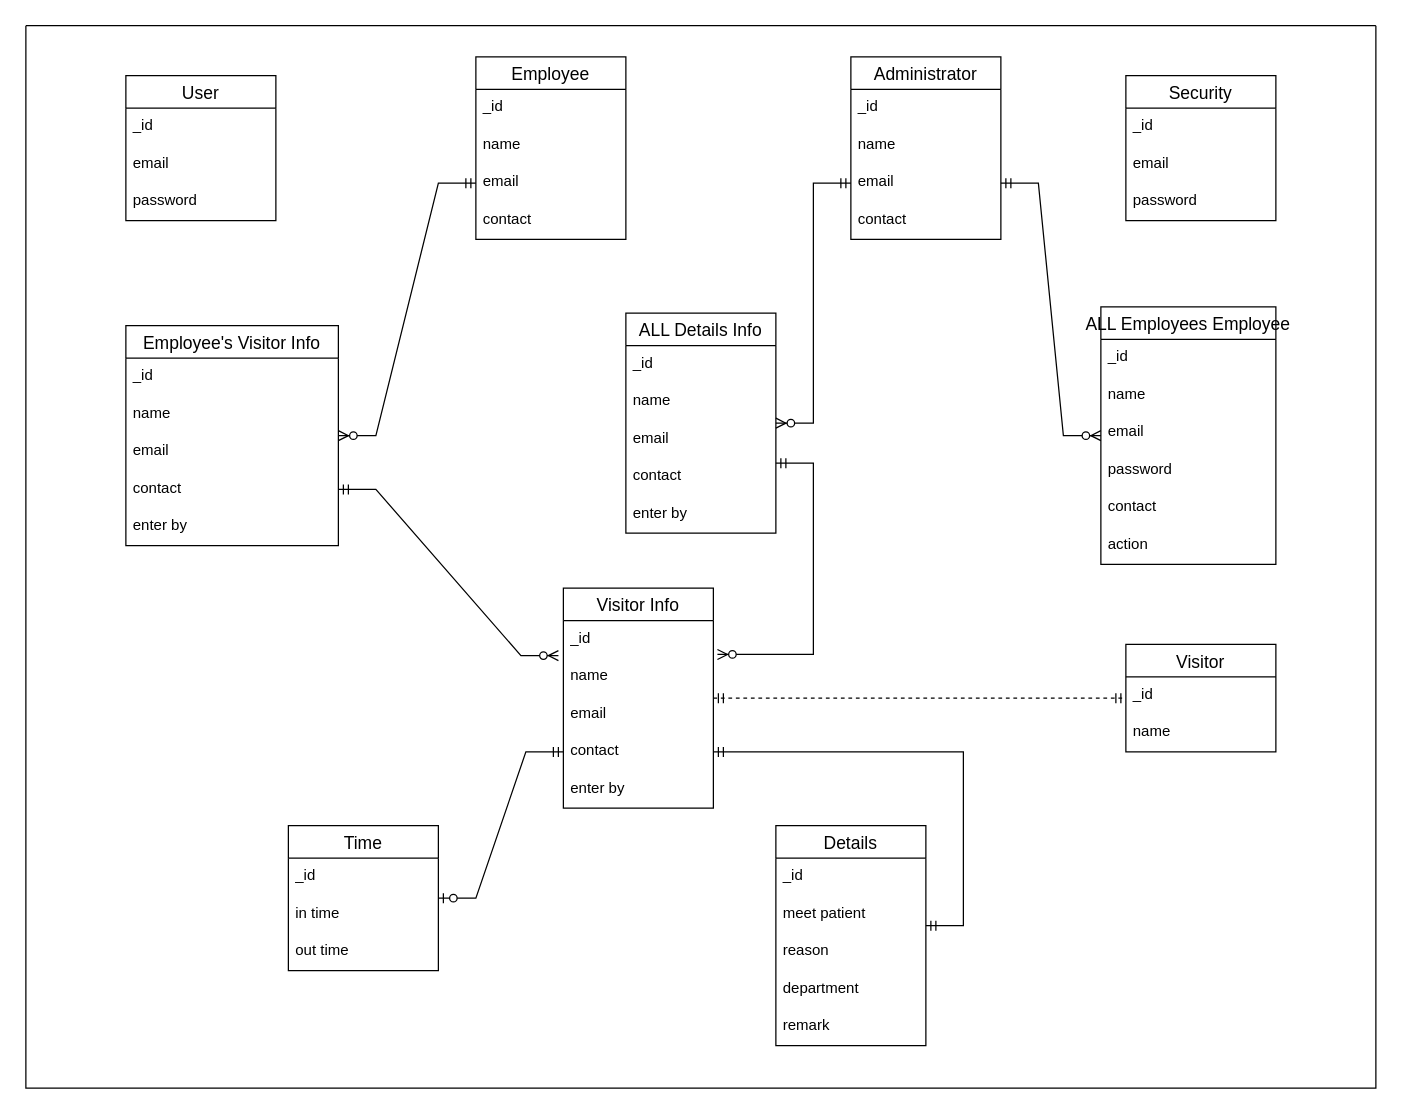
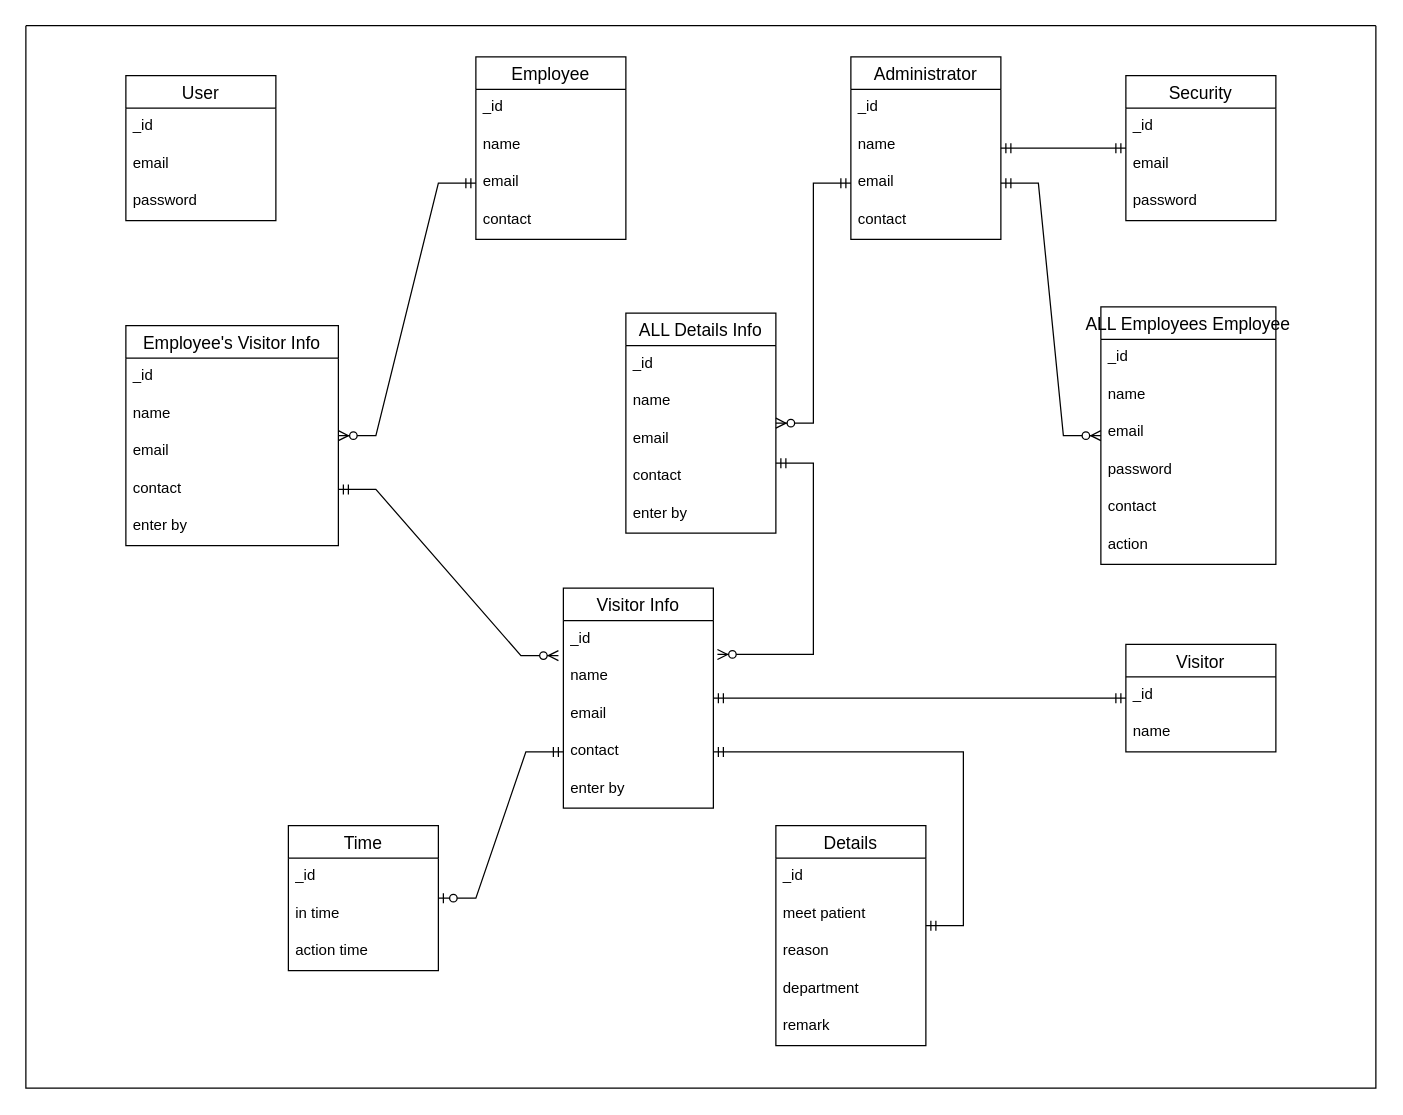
none -> (1062, 148)
(919, 698) -> (919, 698)
(325, 950) -> (335, 950)
